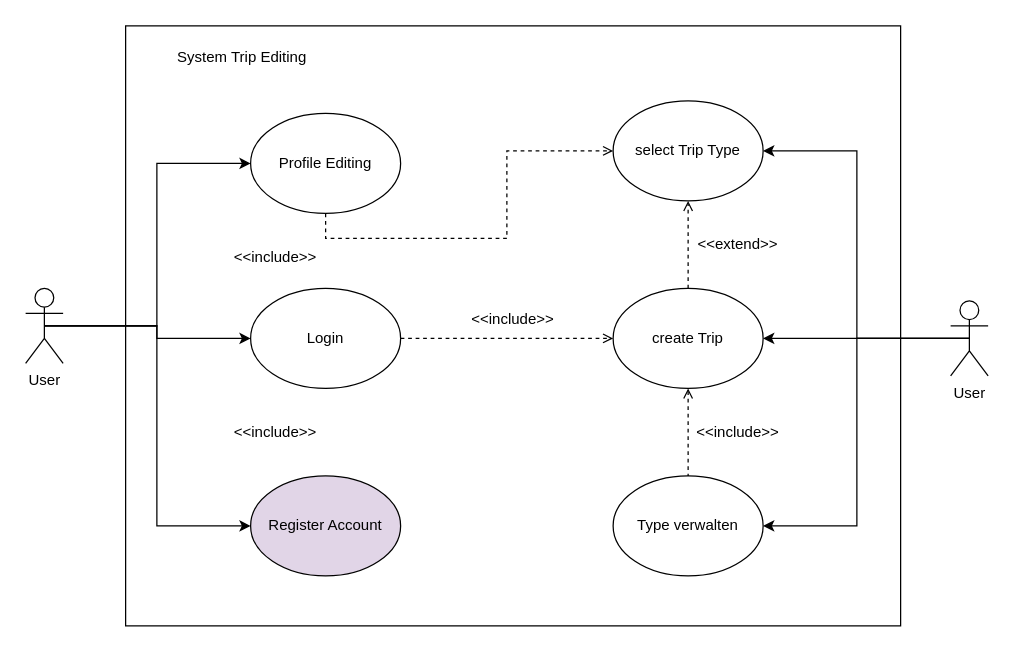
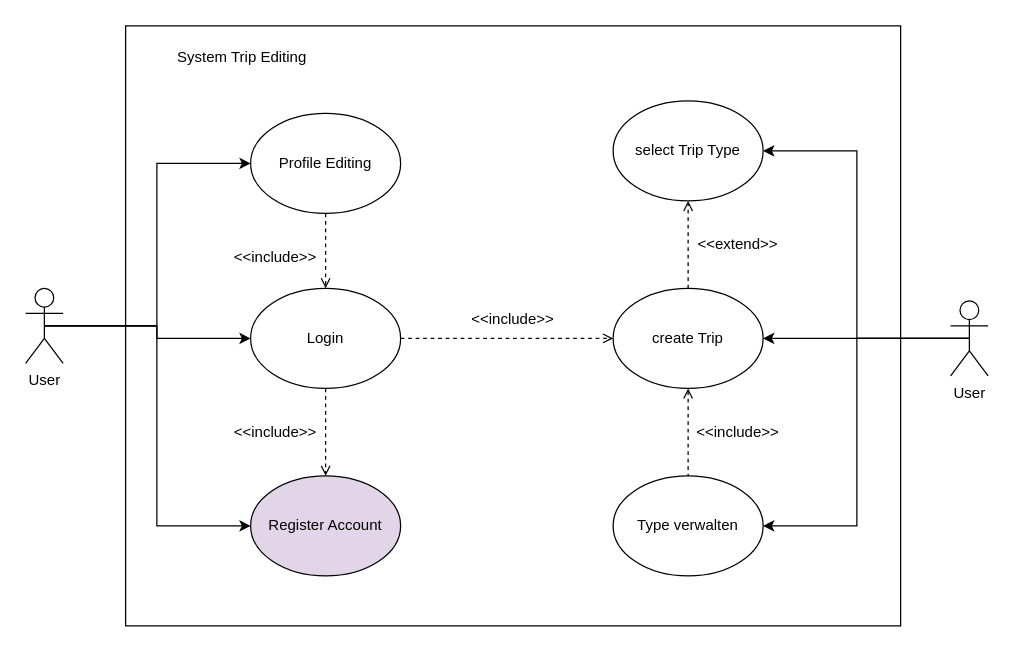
(507, 235) -> (326, 260)
none -> (326, 430)
